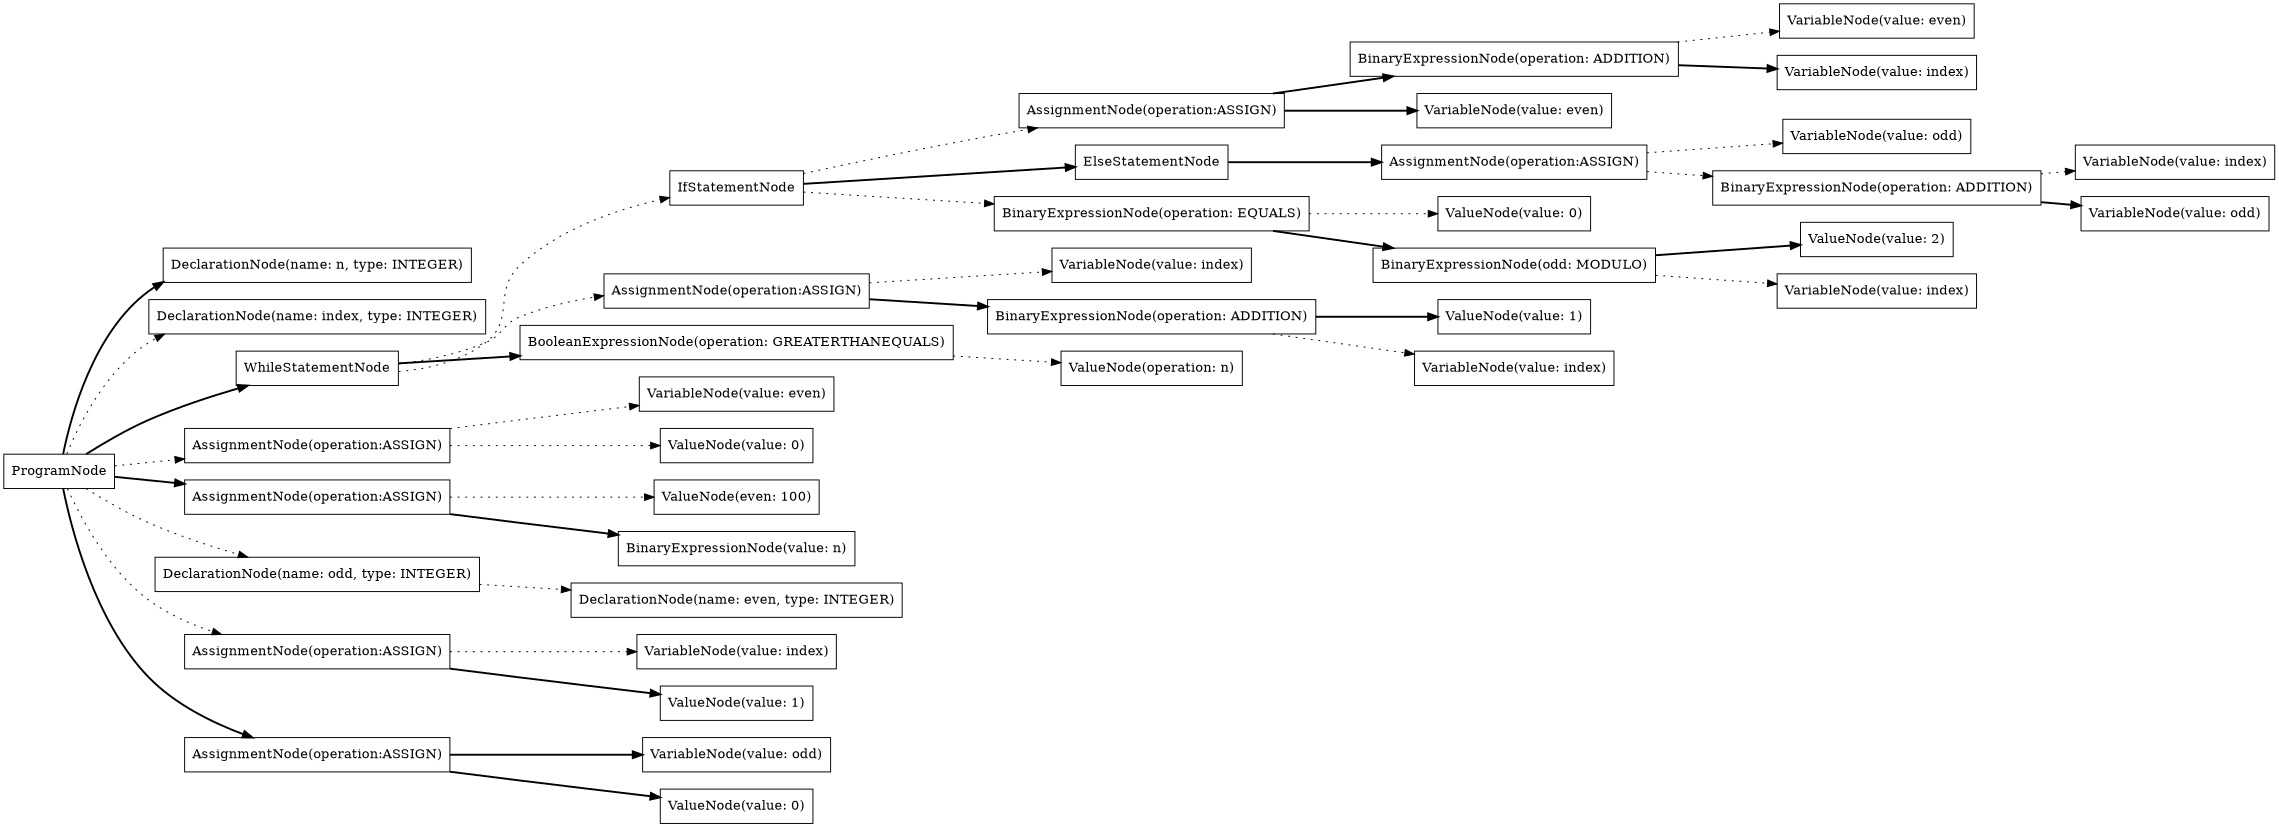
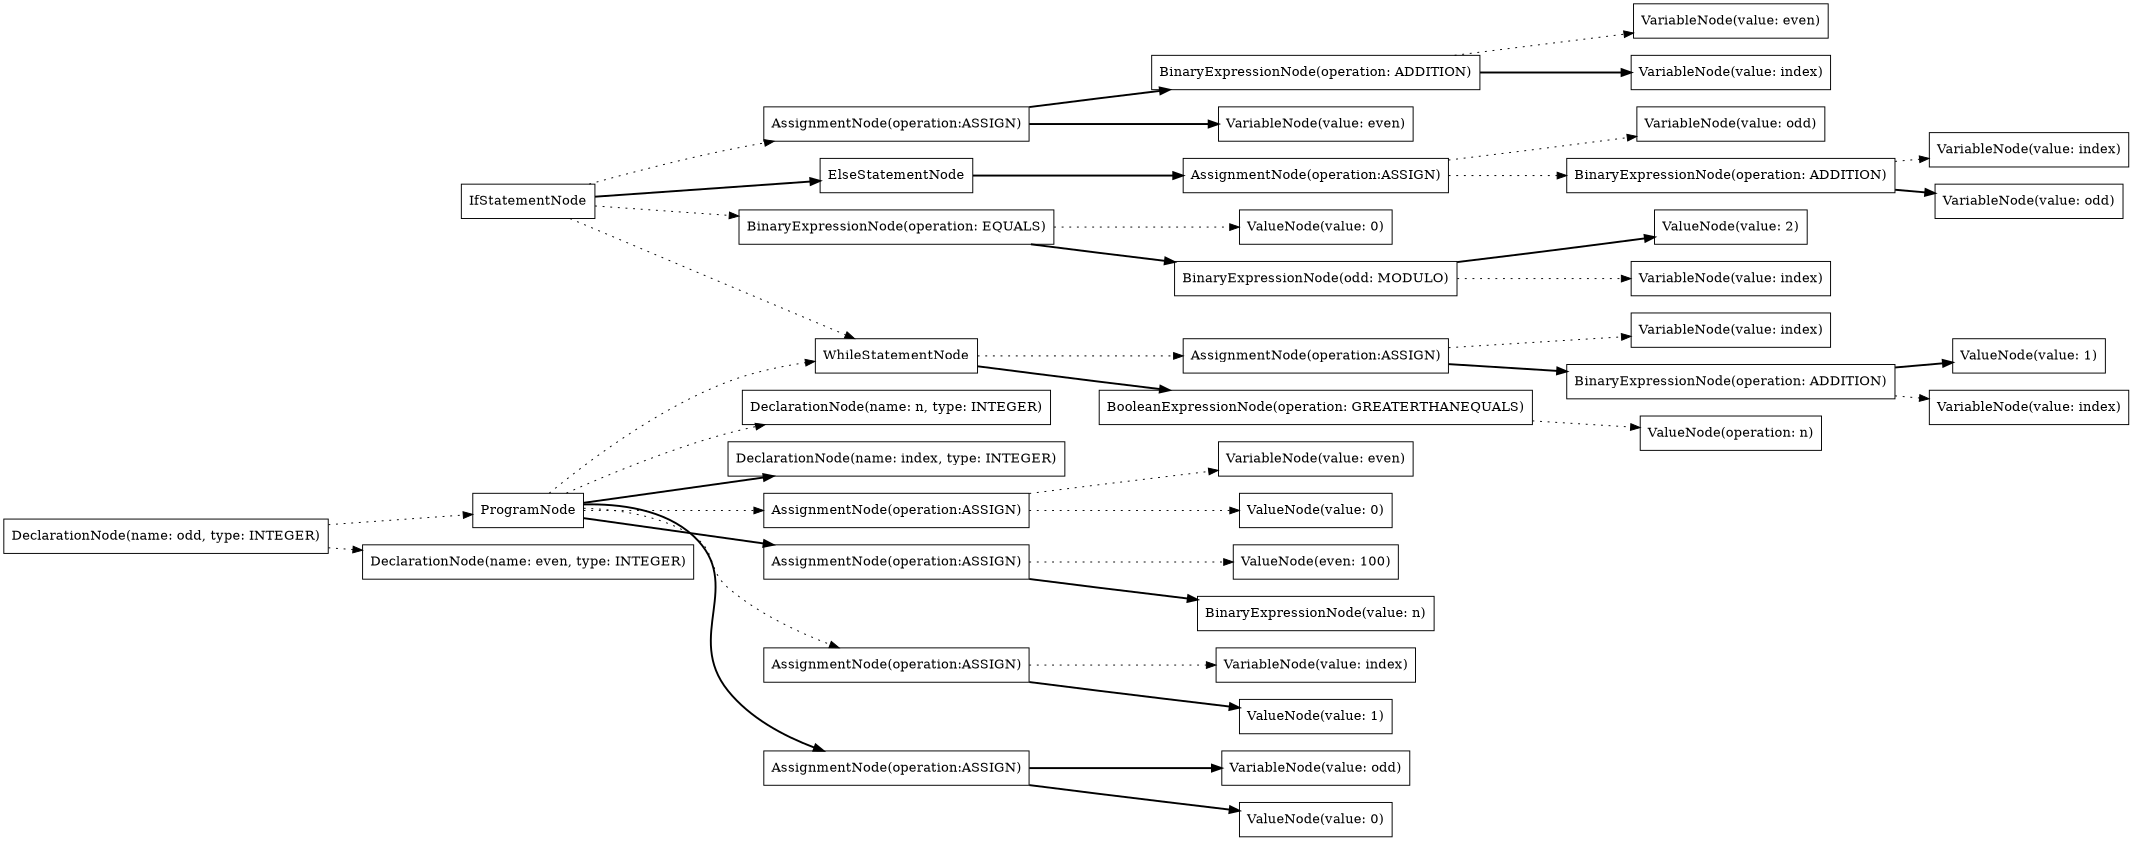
(512, 274) -> (708, 277)
(94, 362) -> (659, 455)
(102, 389) -> (674, 490)
(160, 415) -> (669, 410)
(160, 527) -> (396, 520)
